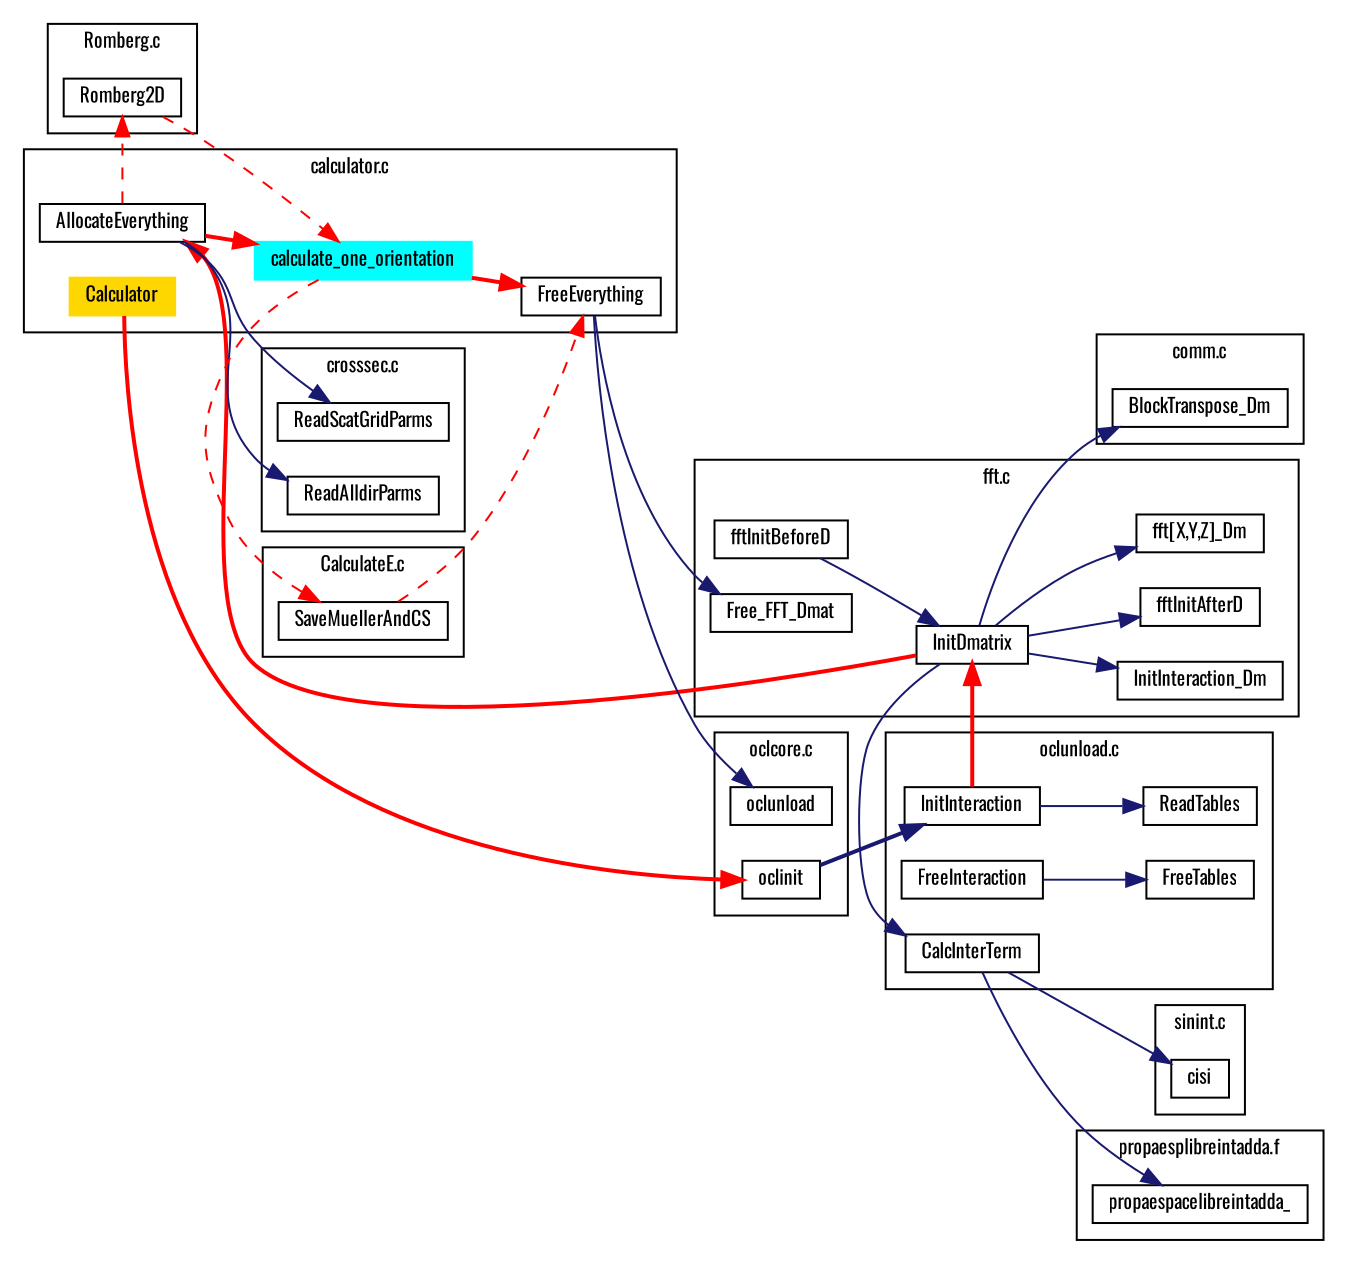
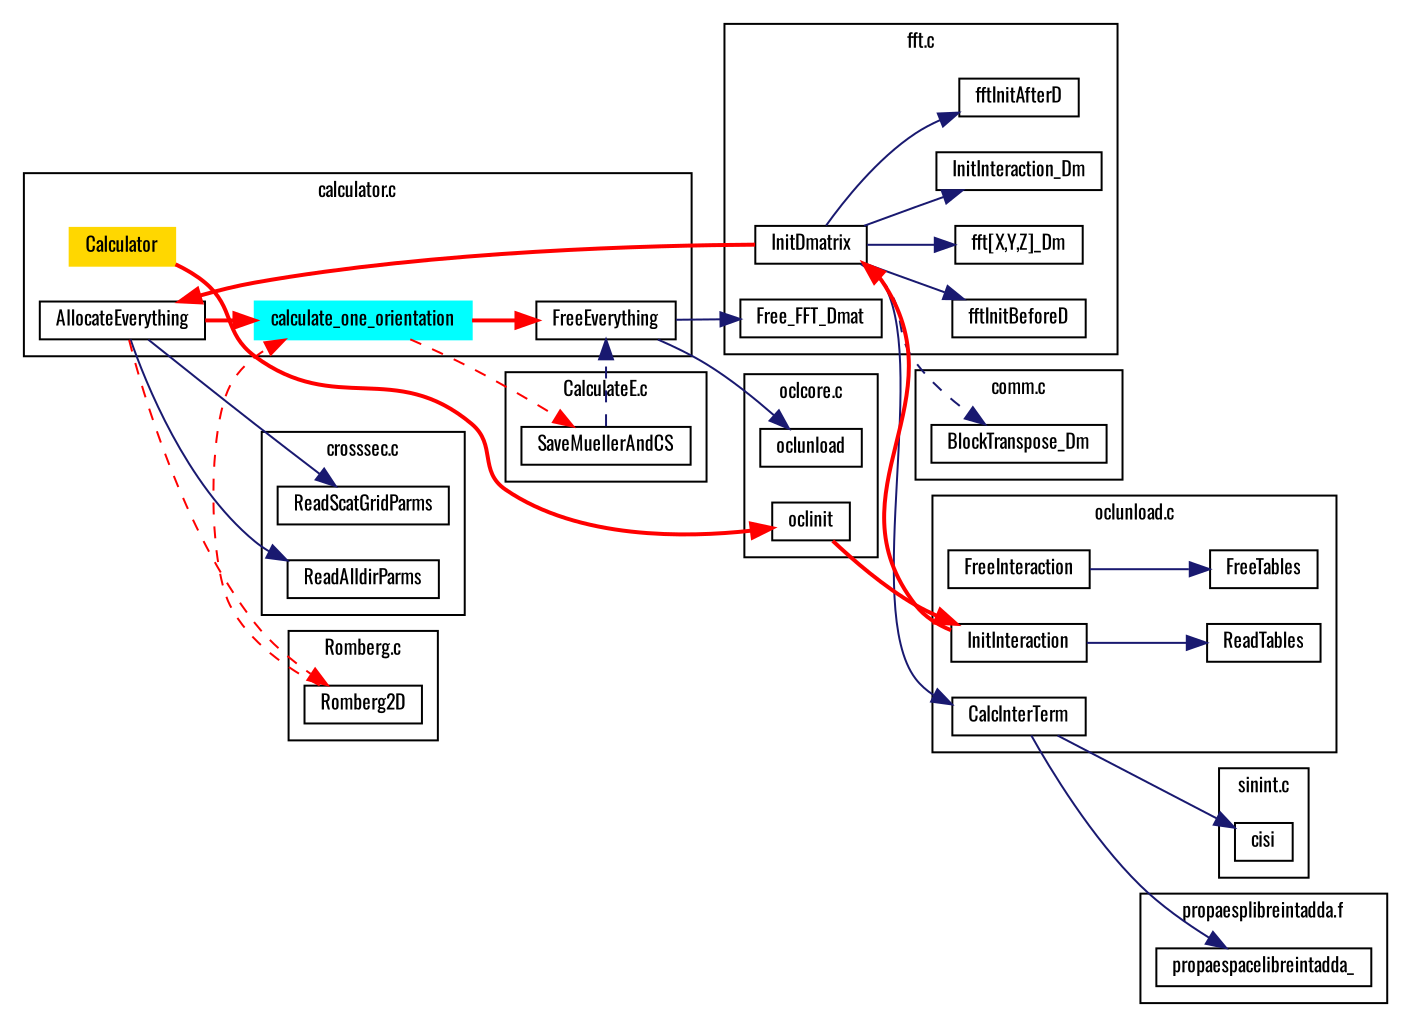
(510, 484) -> (606, 393)
(1024, 519) -> (905, 343)
(871, 586) -> (905, 278)
(872, 845) -> (882, 583)
